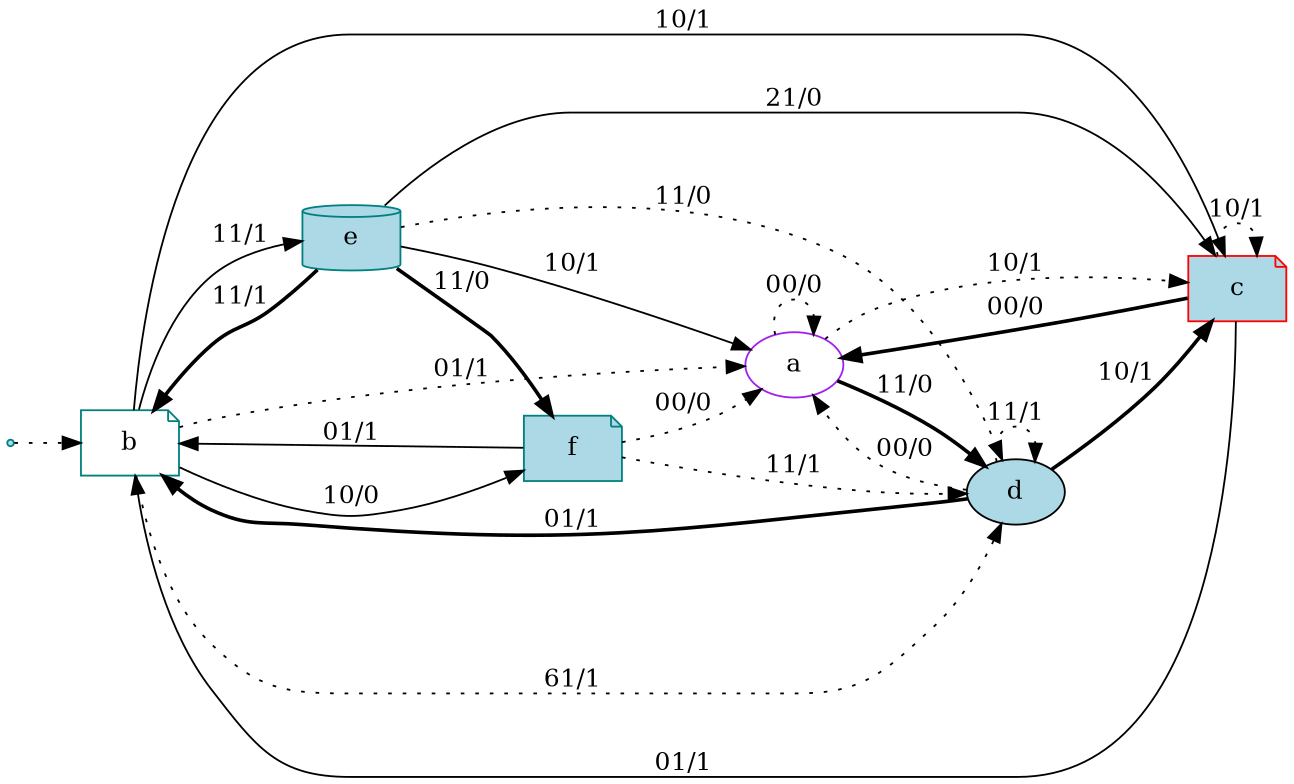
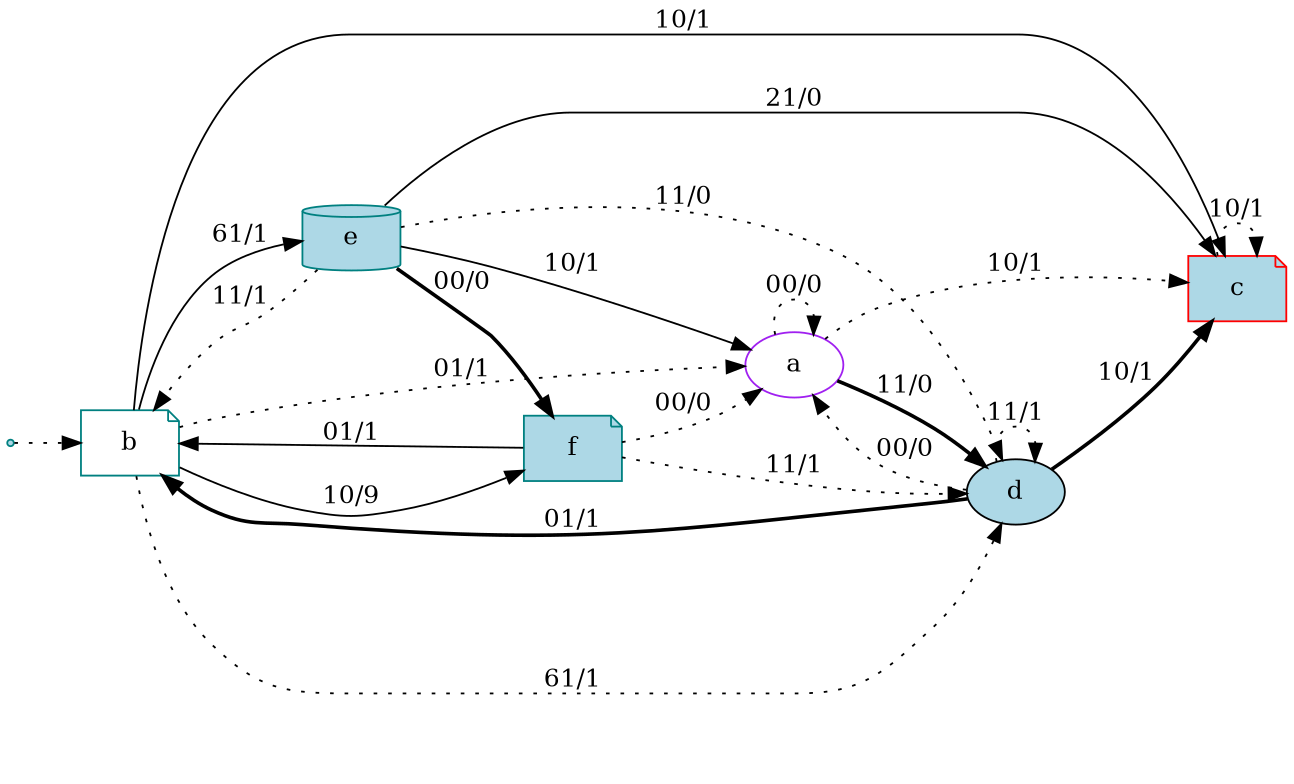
(241, 235) -> (241, 235)
(462, 282) -> (462, 282)
(238, 328) -> (238, 328)
(1024, 328) -> none
(351, 496) -> (351, 496)
(769, 777) -> none
